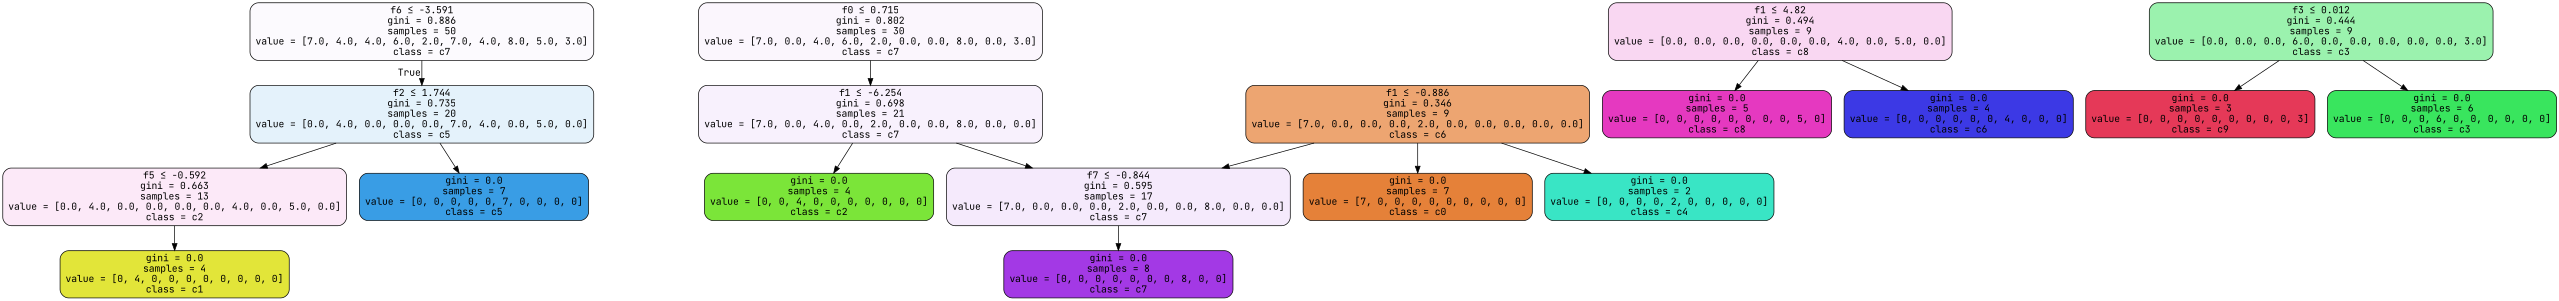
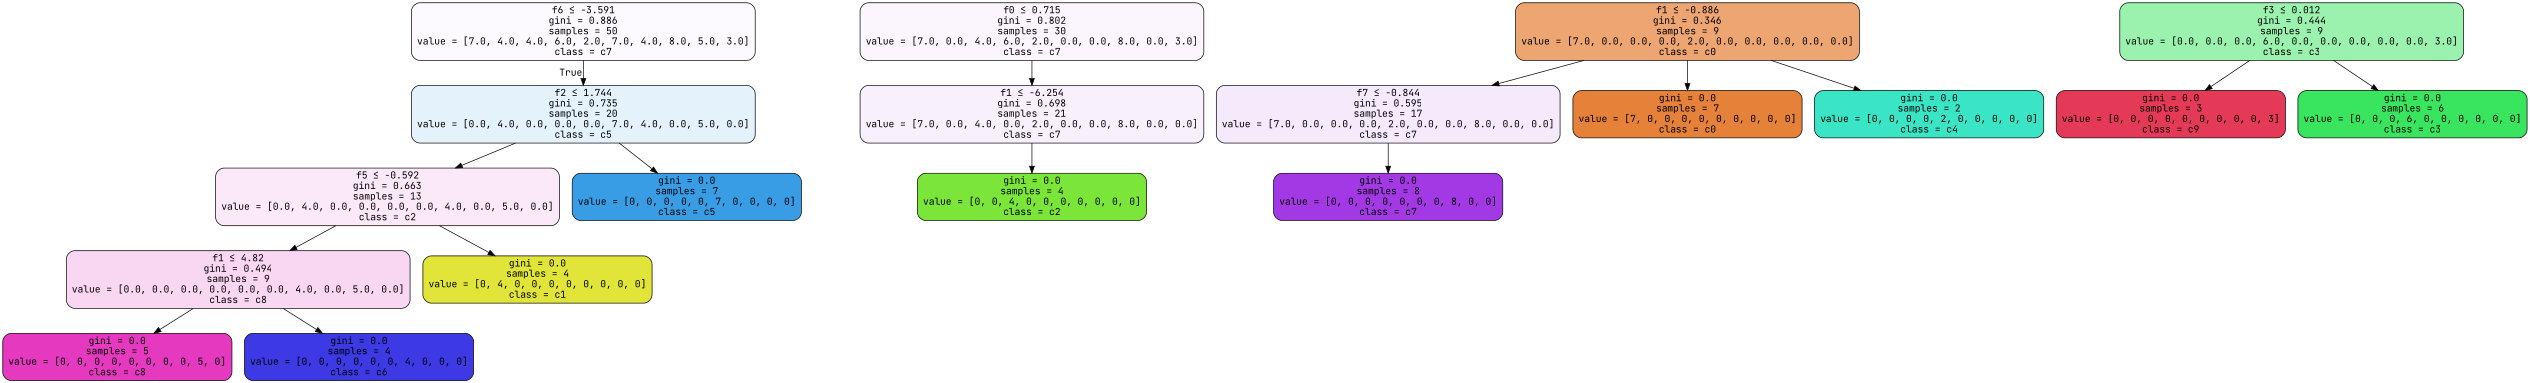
(1418, 135) -> (1688, 52)
(991, 154) -> none
none -> (316, 237)
